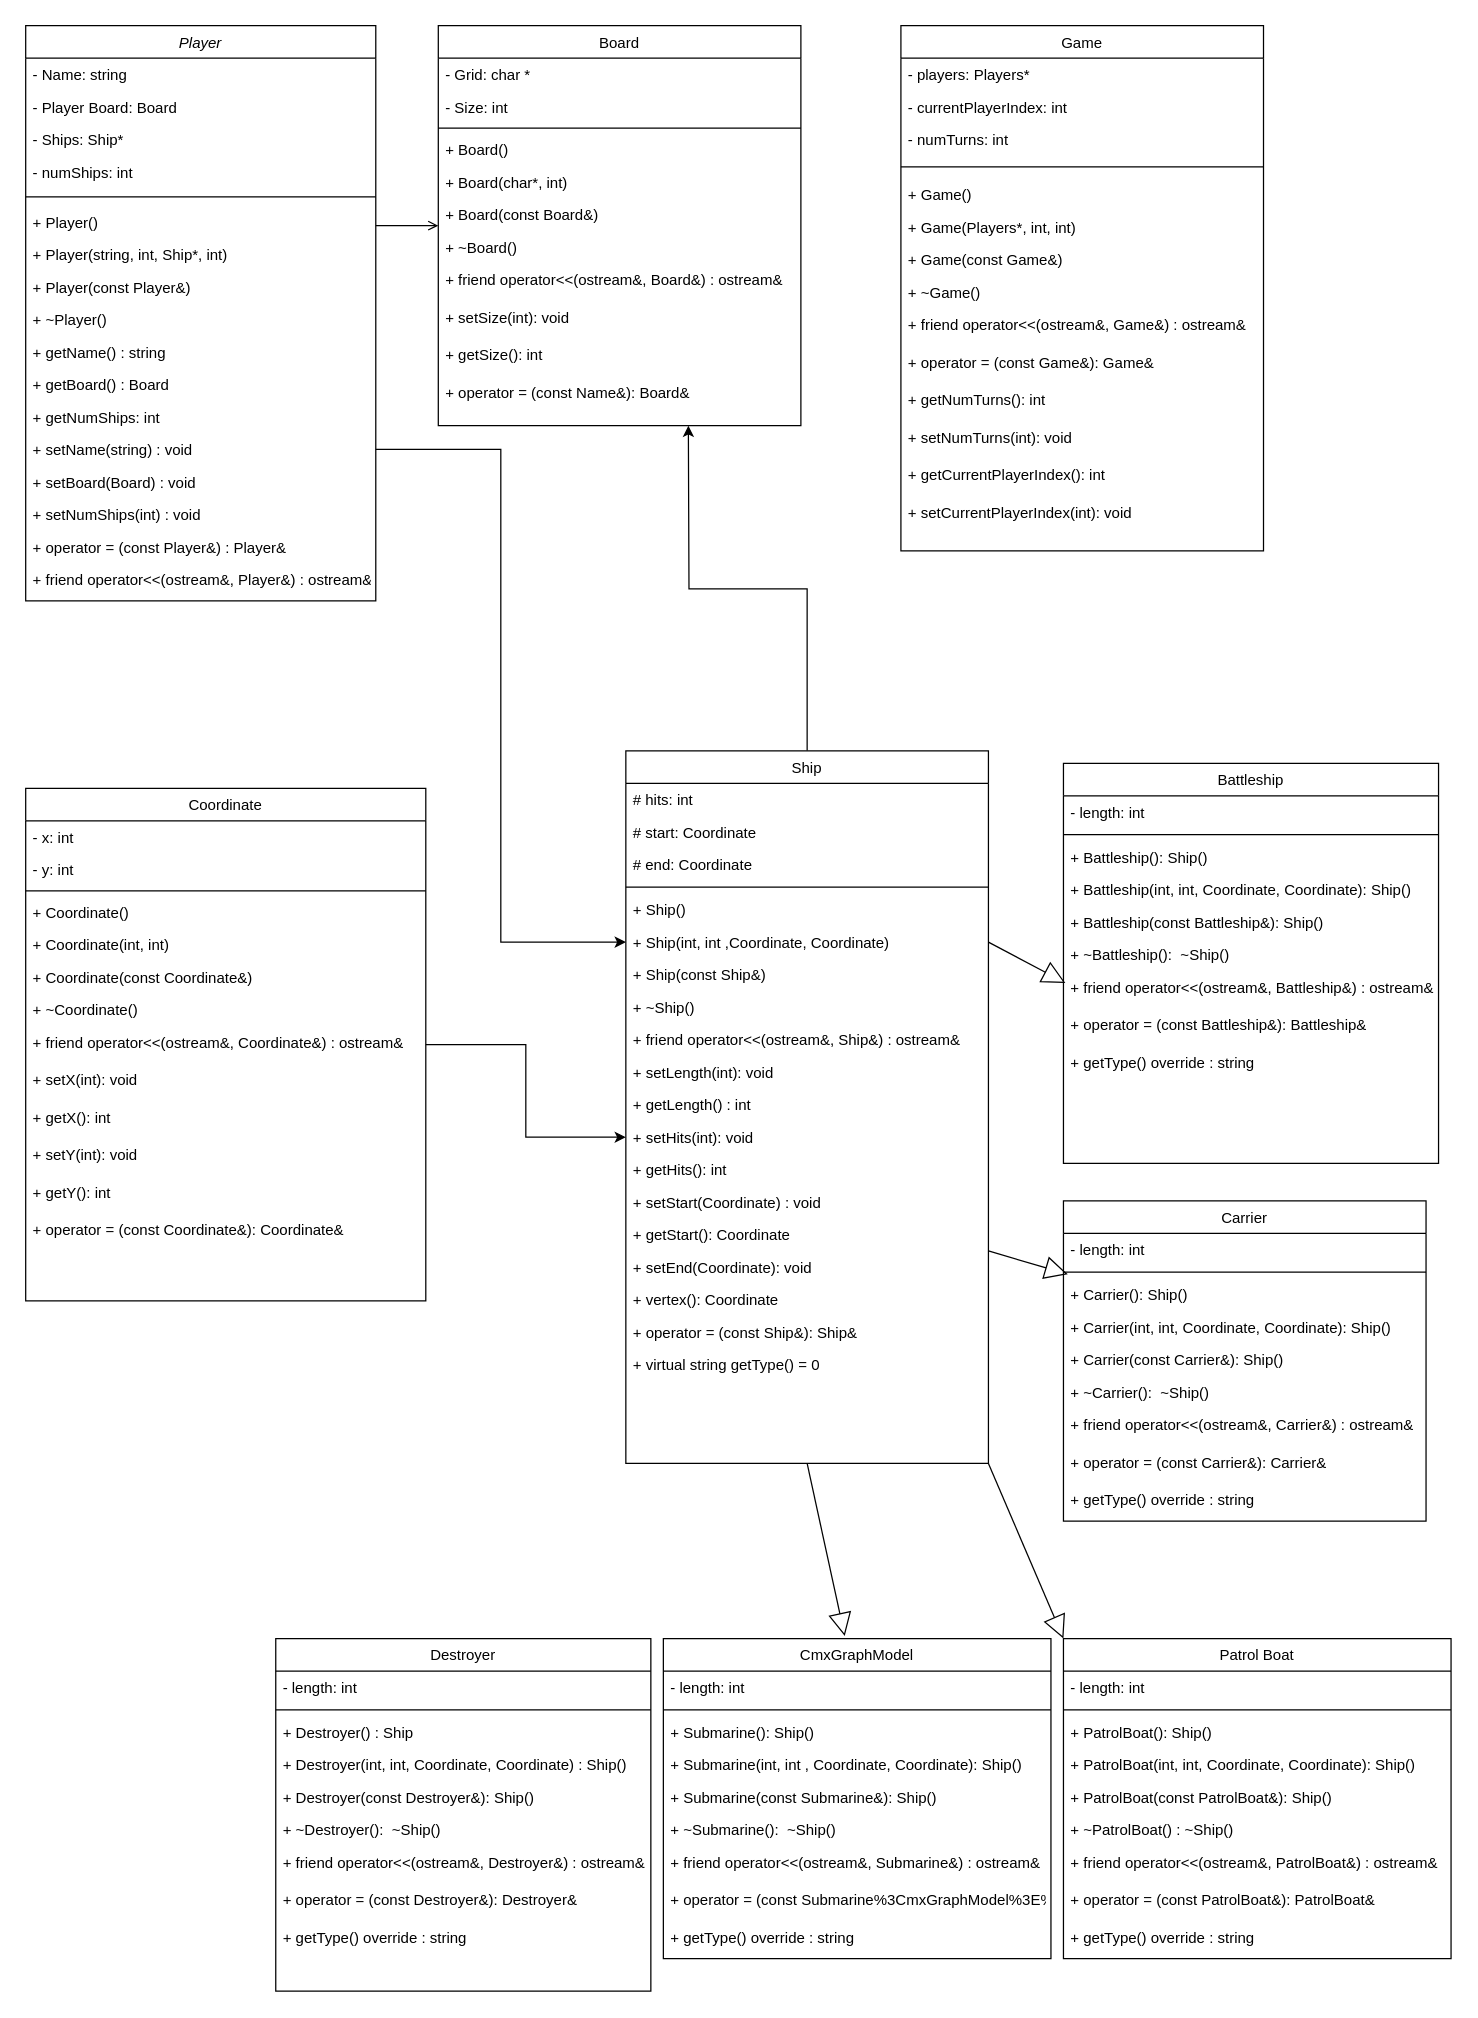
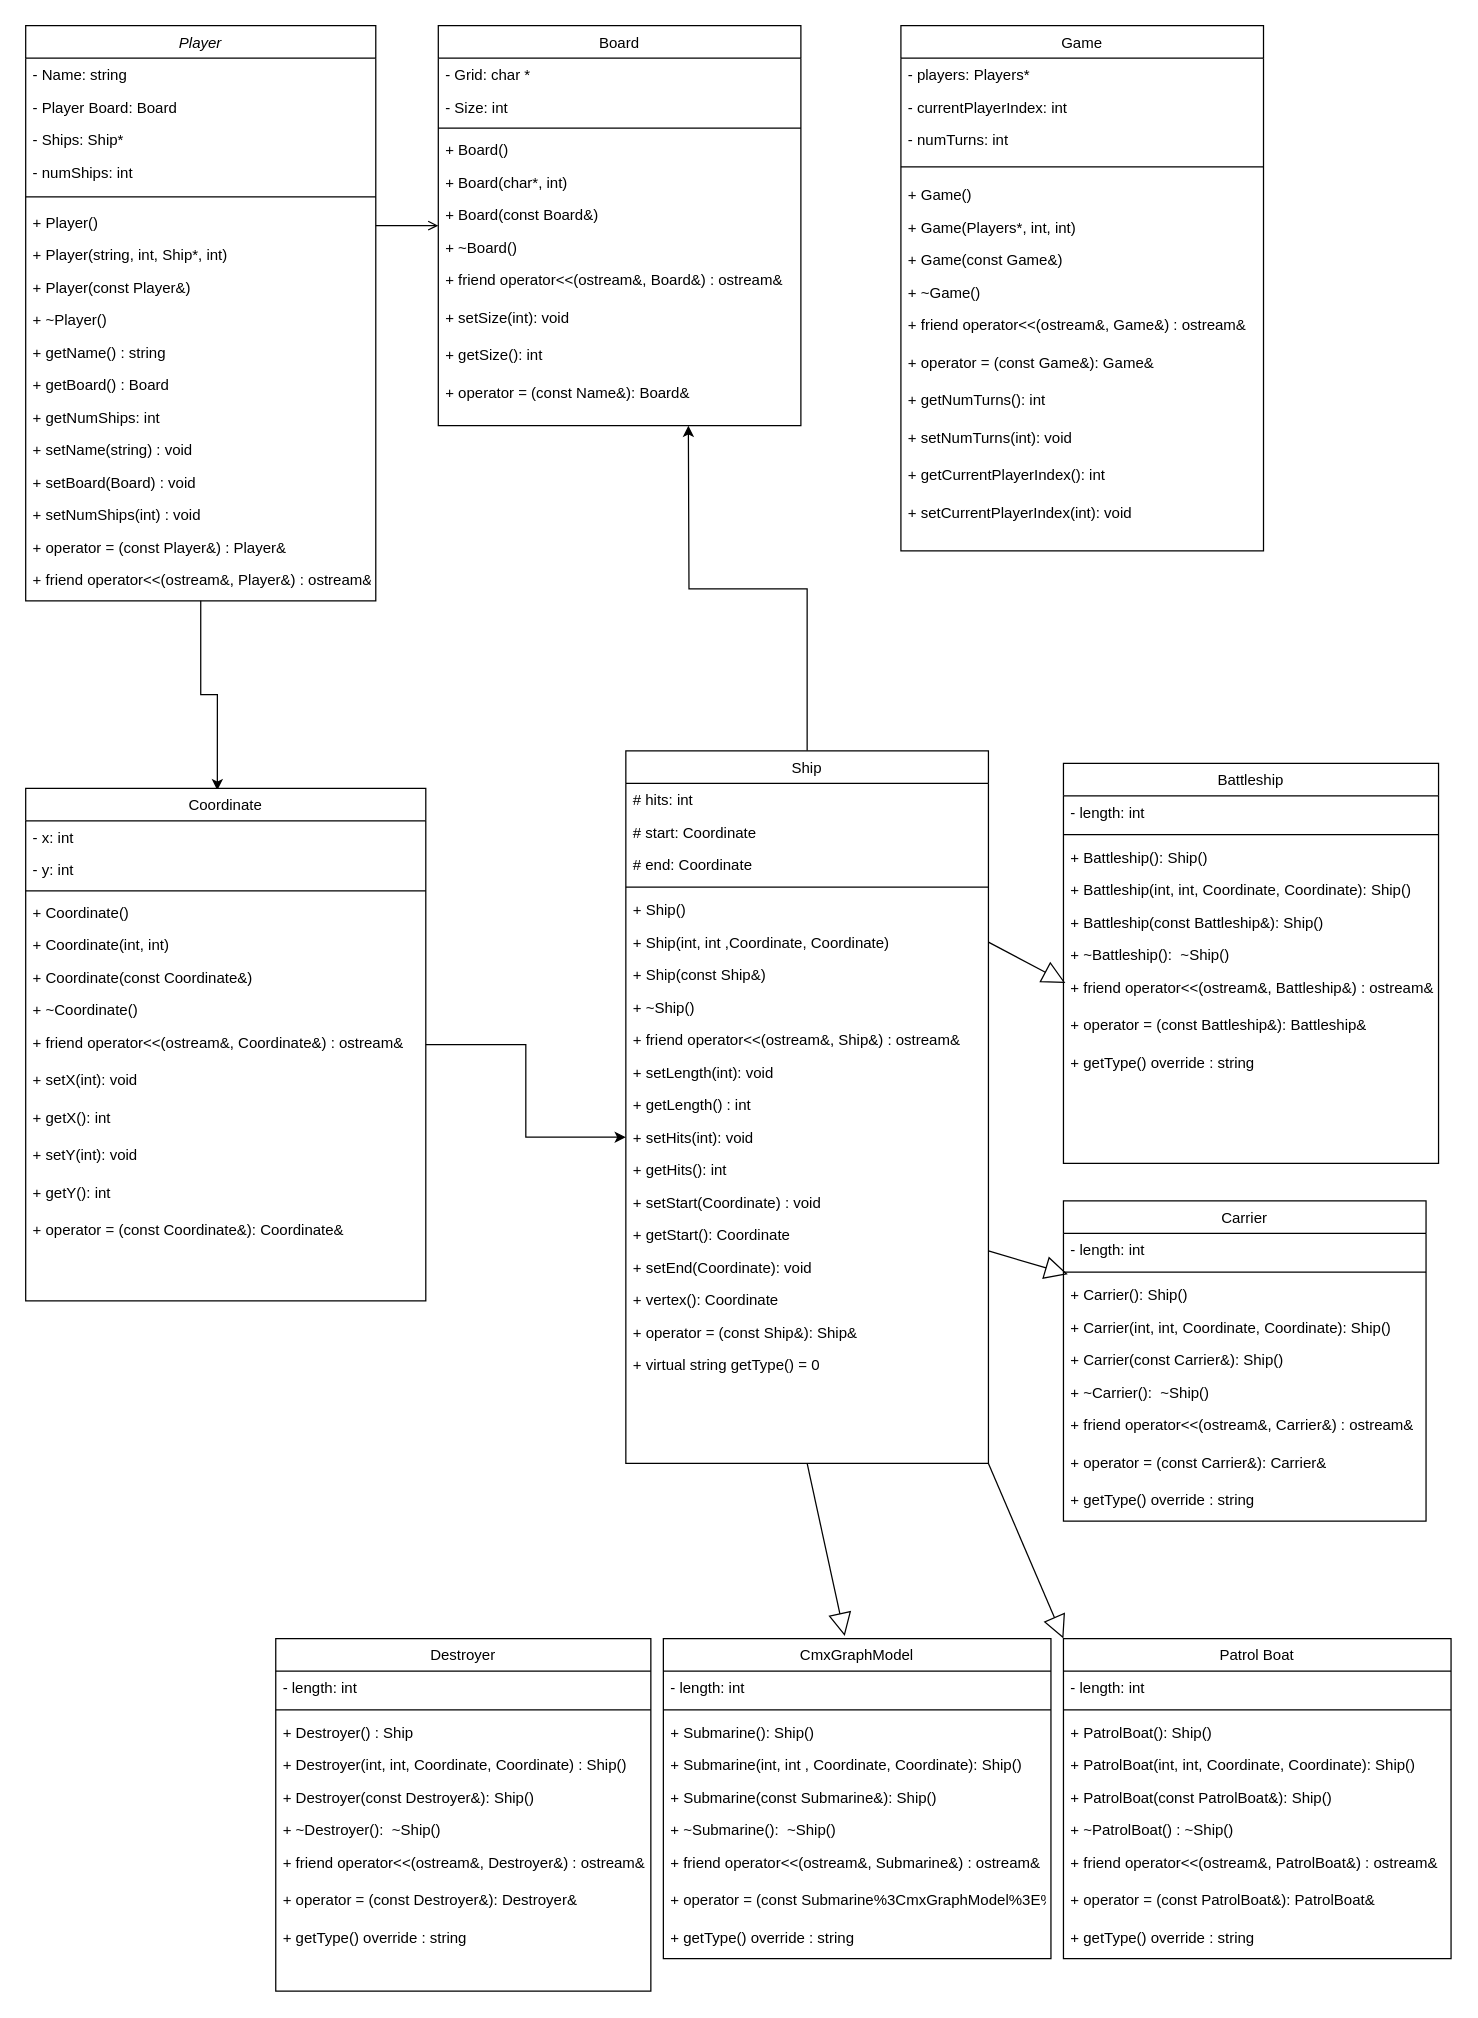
(501, 692) -> none
none -> (207, 694)
